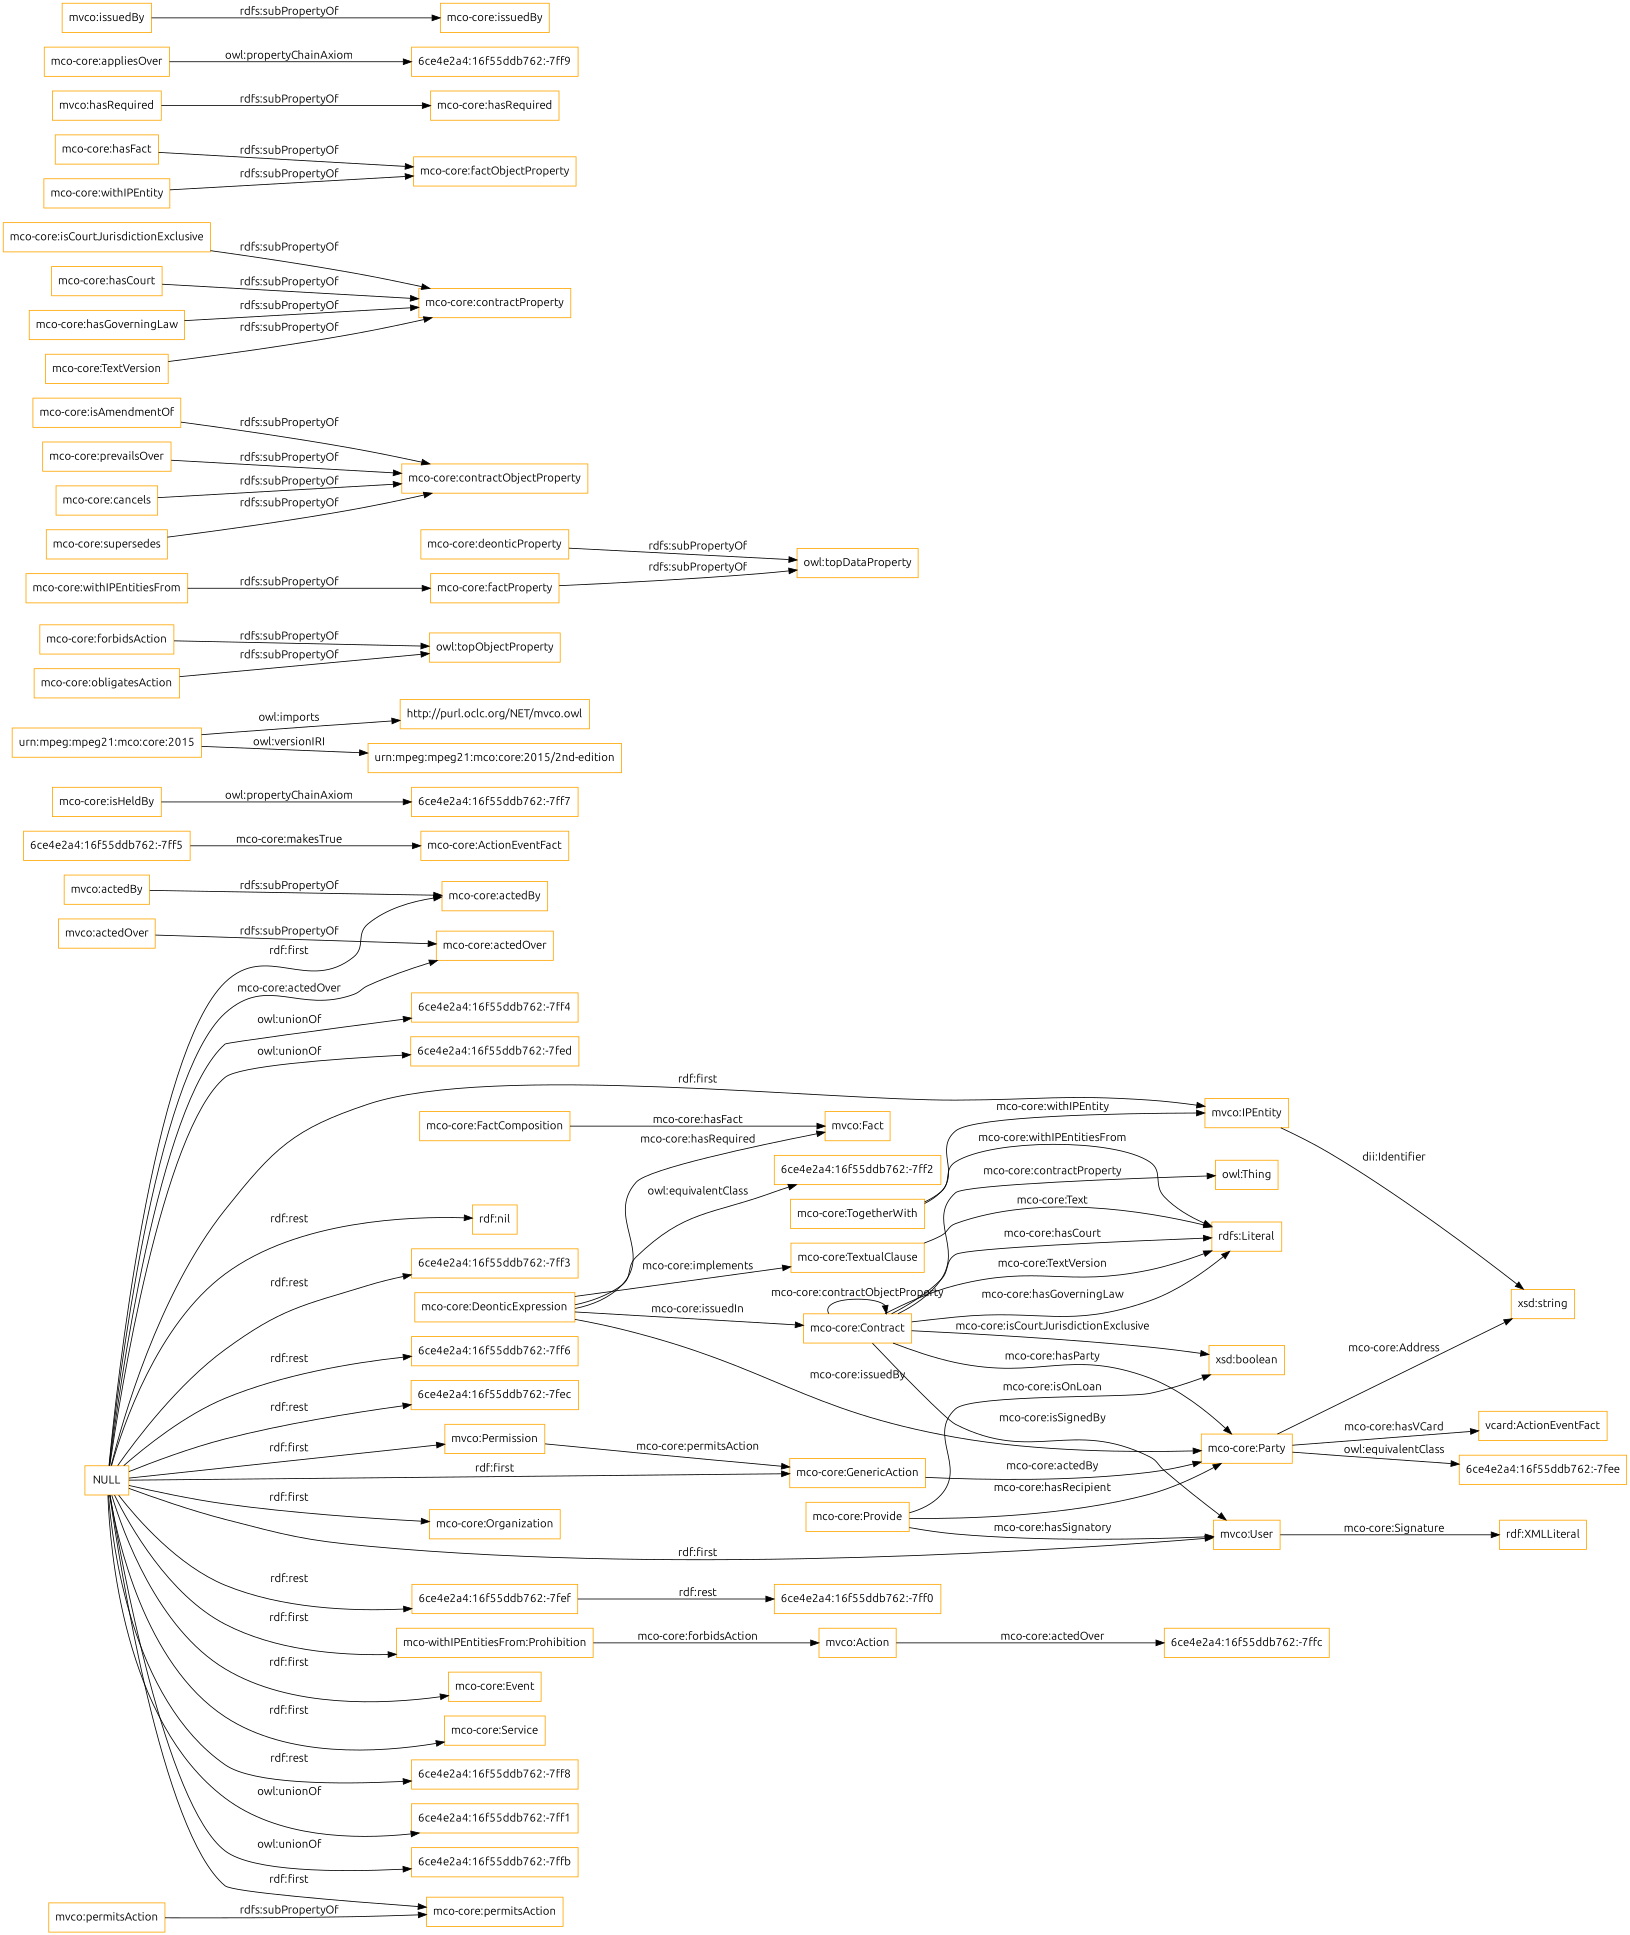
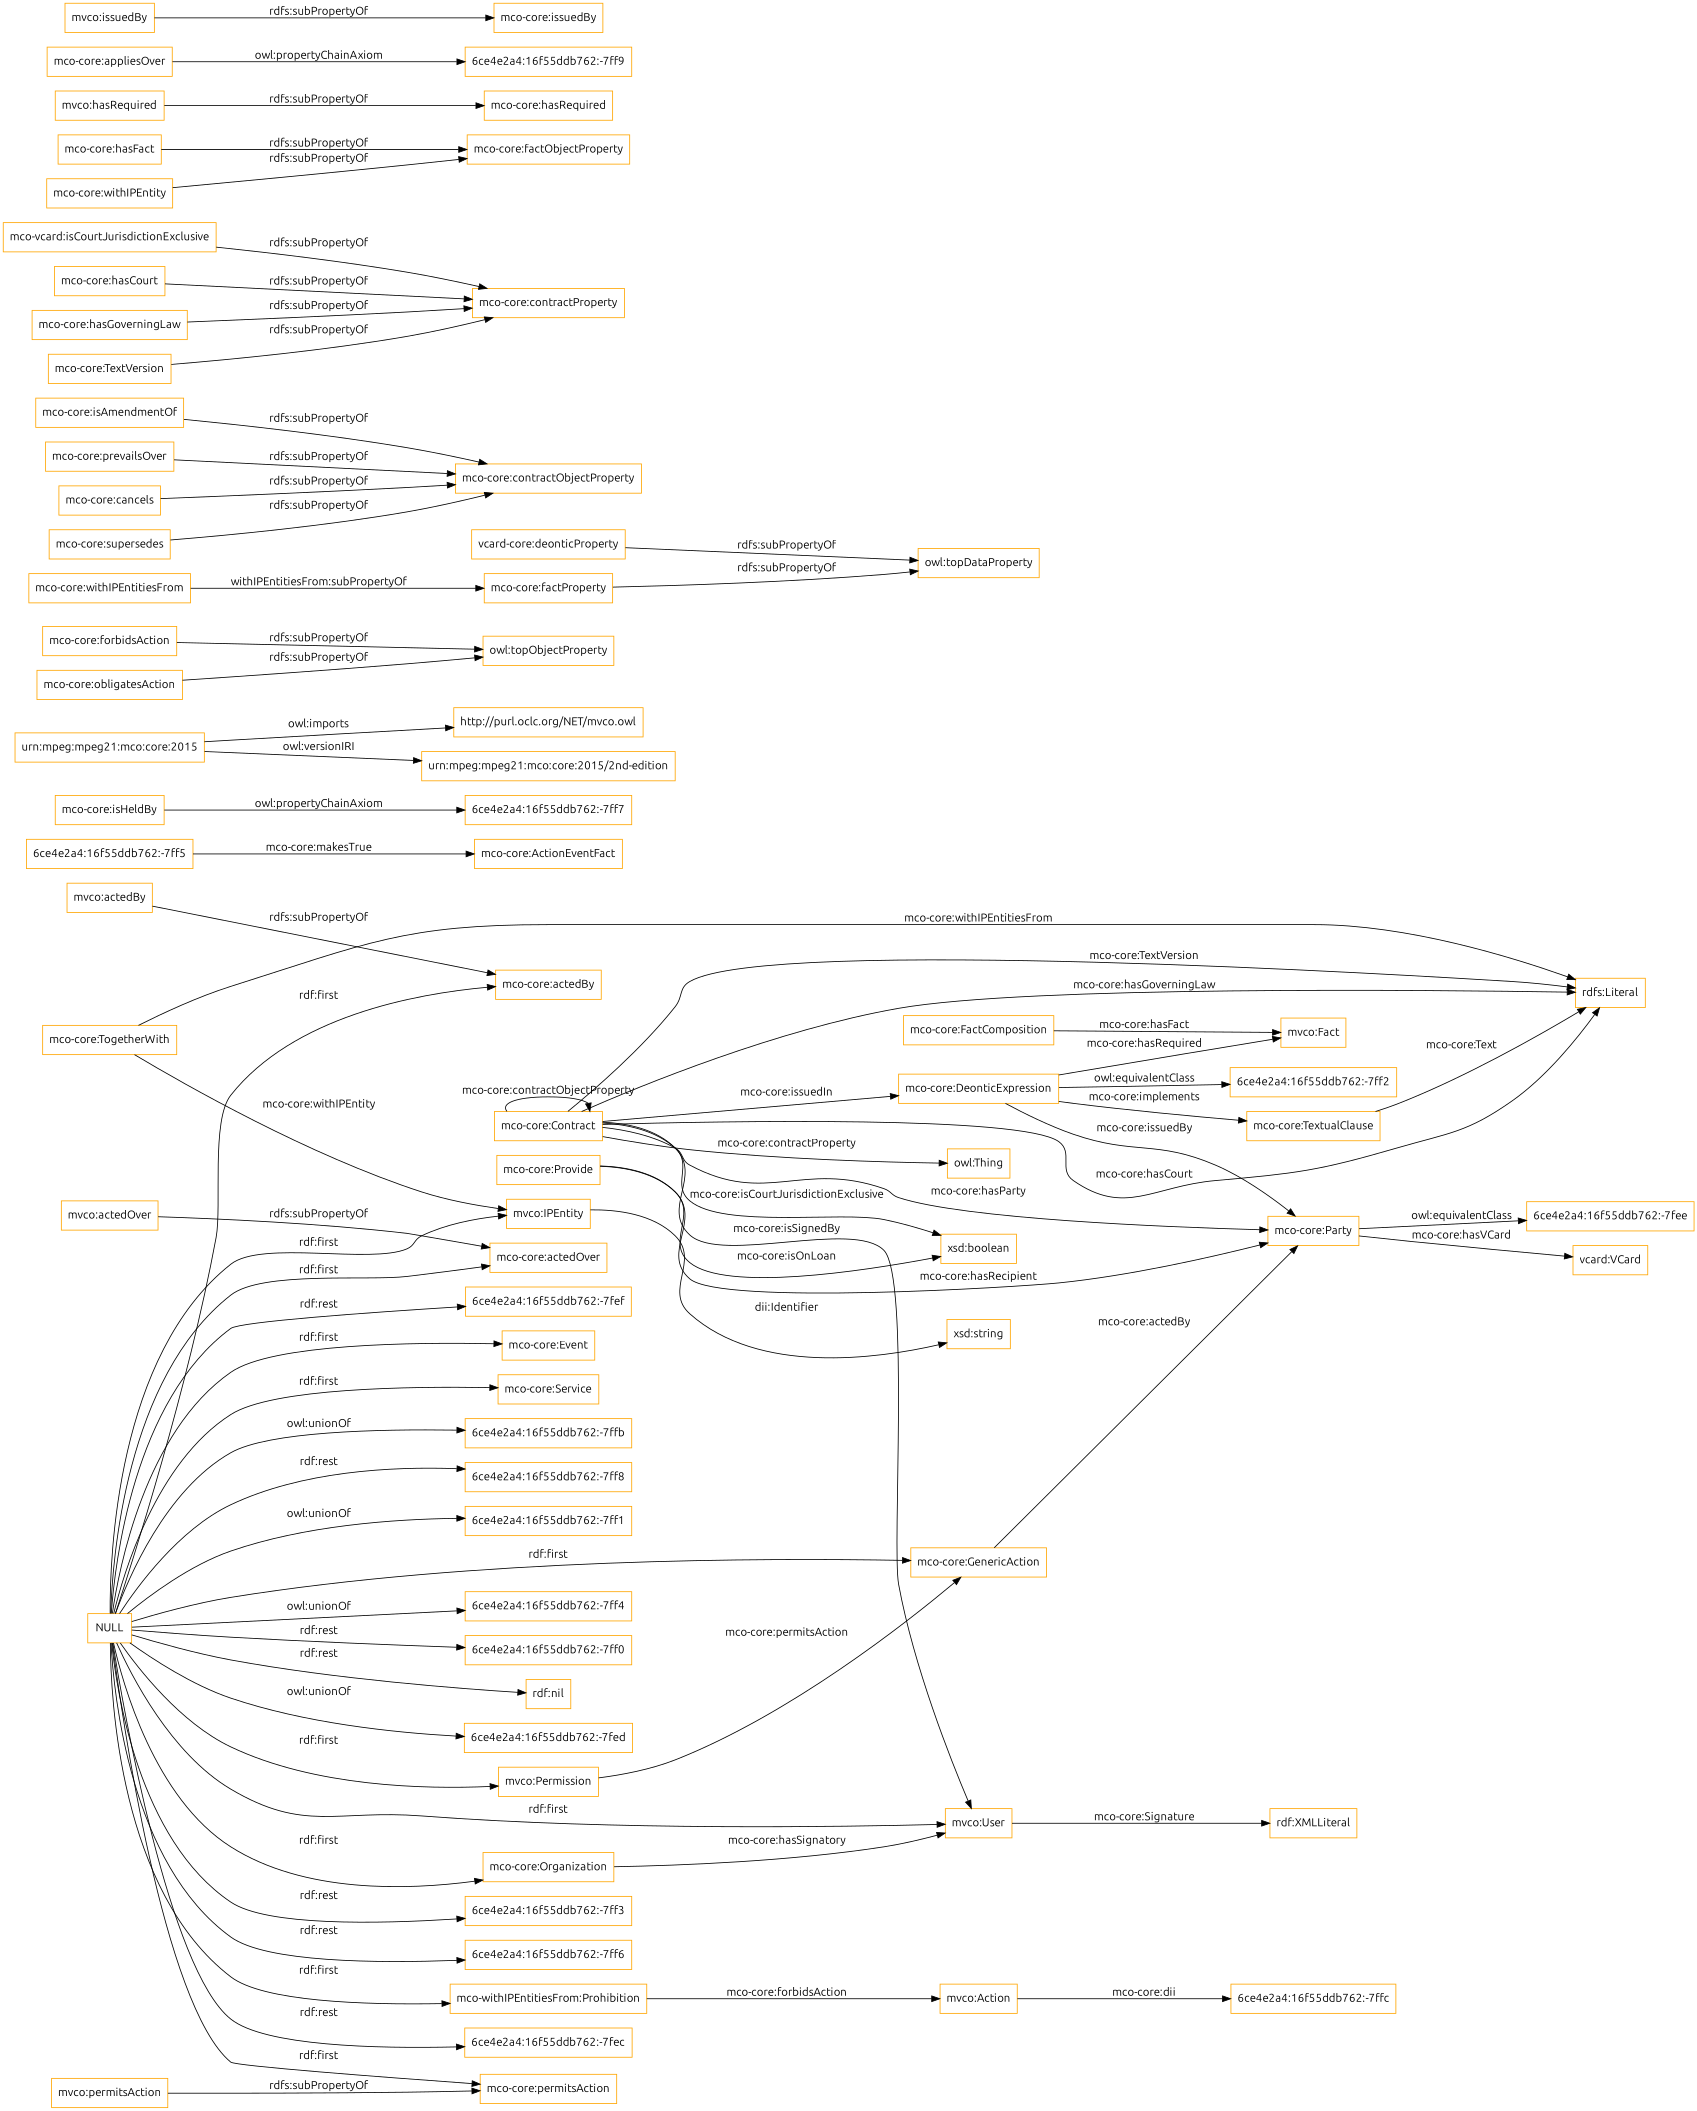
(107, 237) -> (110, 237)
(495, 544) -> (548, 544)
(289, 582) -> (319, 582)
(289, 988) -> (319, 1270)
(685, 1318) -> (746, 1109)
(1391, 1378) -> none
(1543, 1426) -> (1610, 1260)
(1057, 1539) -> (777, 1859)
(672, 1599) -> (294, 1641)
(1053, 1637) -> (1144, 1993)
